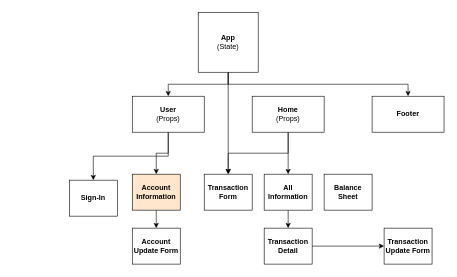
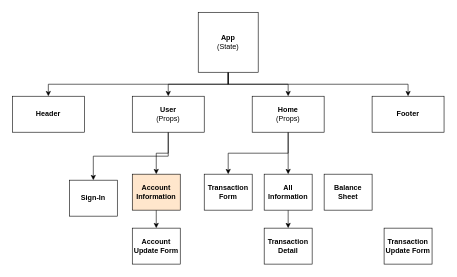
none -> (48, 86)
none -> (48, 114)
(228, 118) -> (288, 90)
(378, 246) -> none
